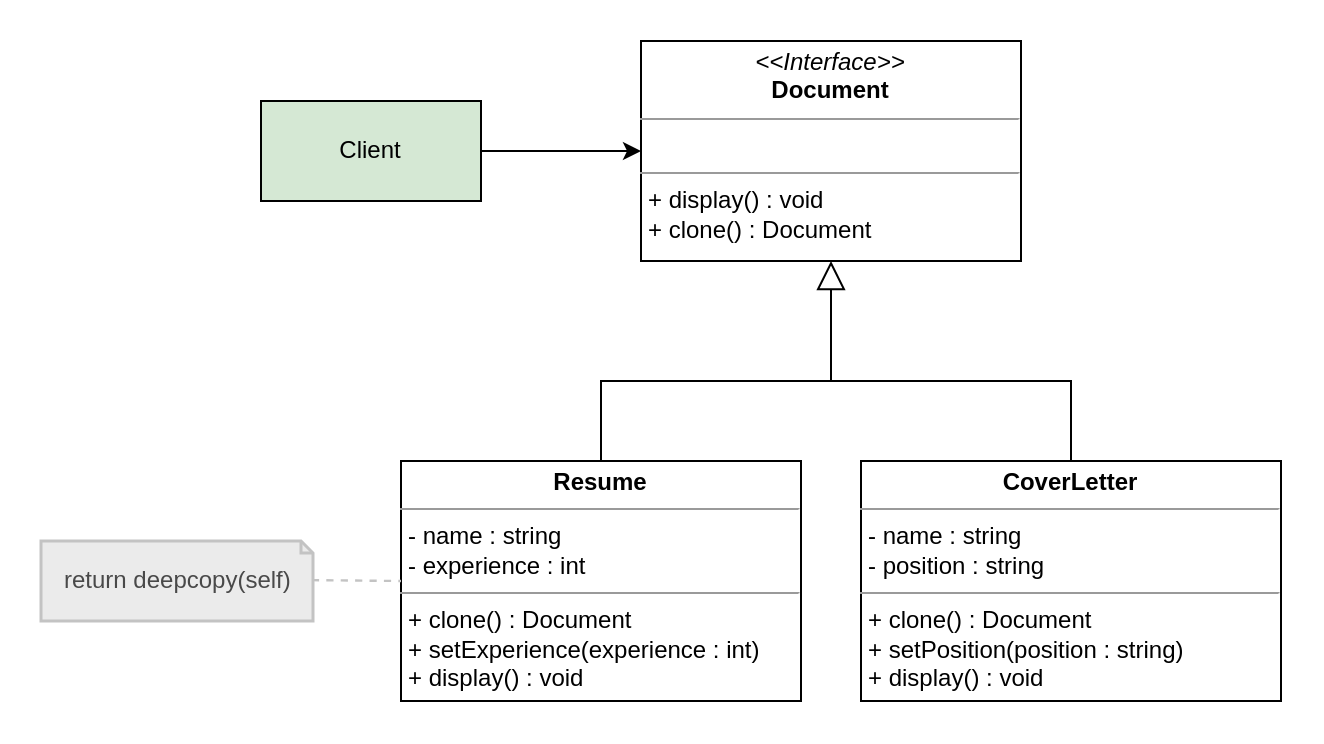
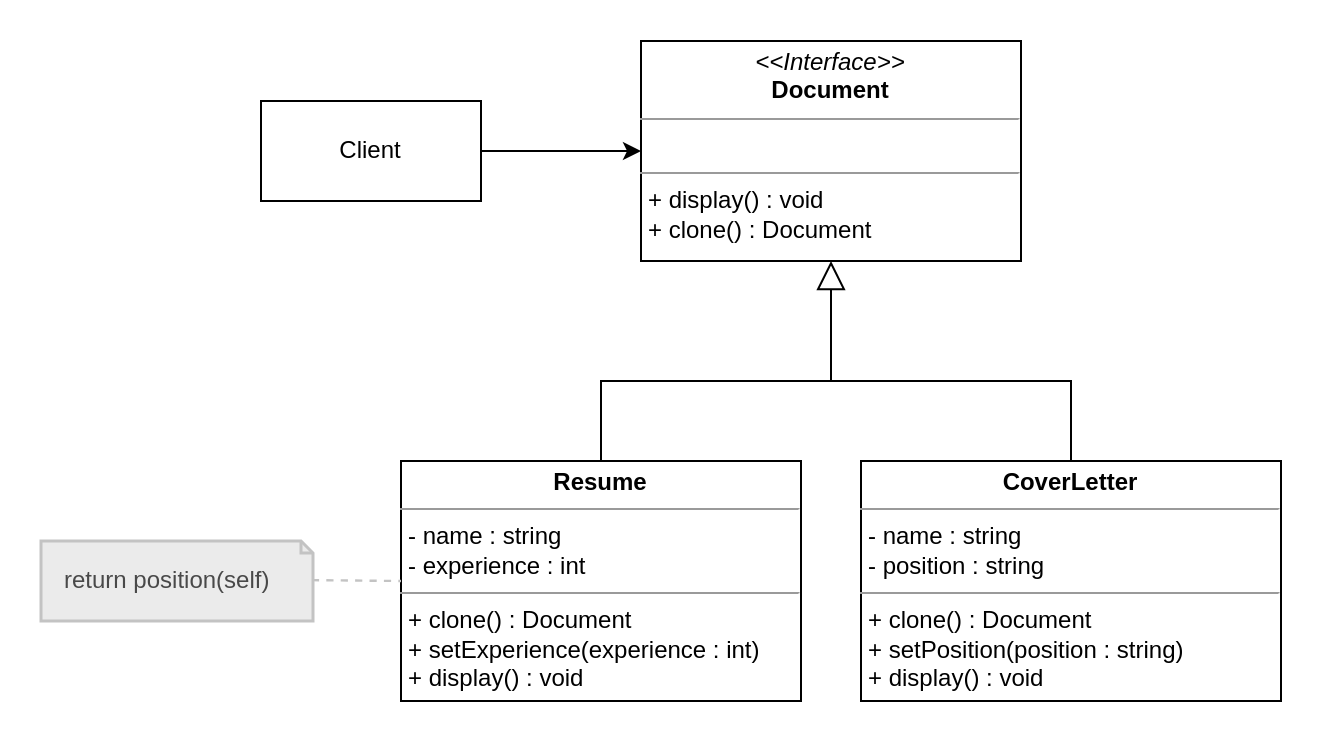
(371, 151) -> (371, 151)
(189, 581) -> (189, 581)
